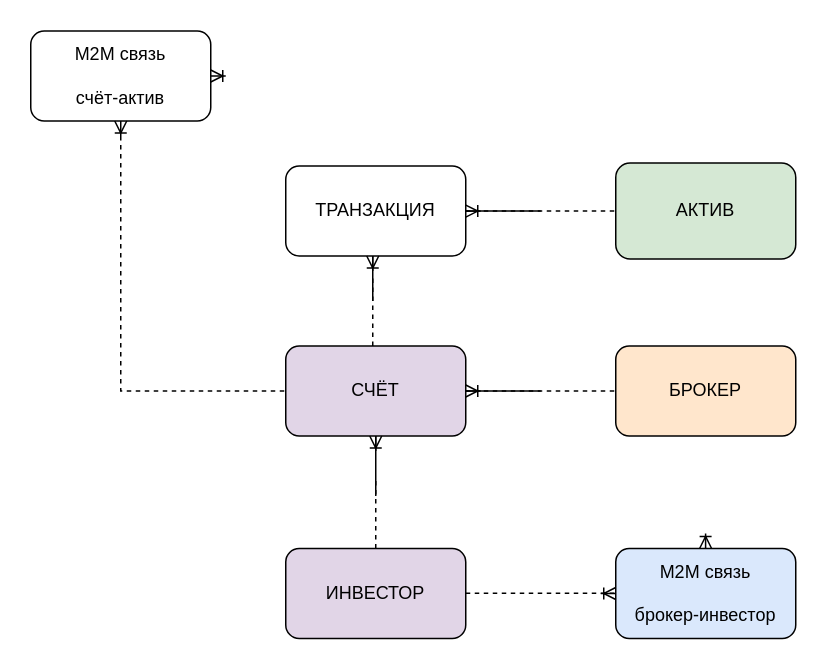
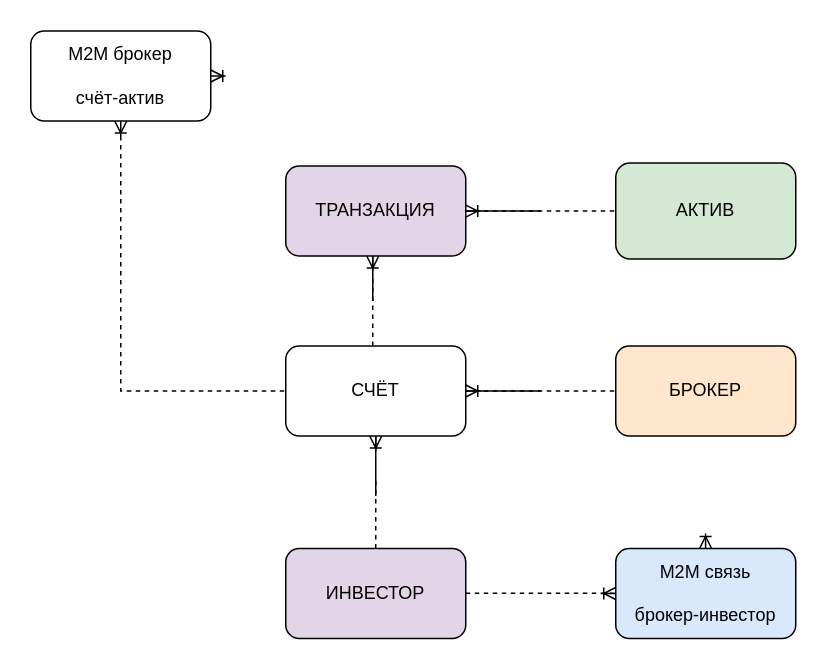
(121, 76) -> (121, 76)
(376, 211) -> (376, 211)
(376, 391) -> (376, 391)
